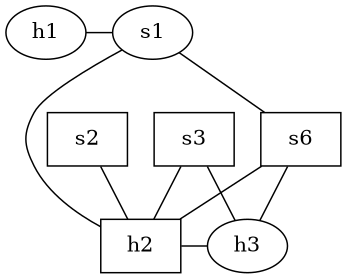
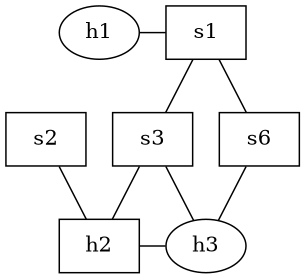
(153, 33) -> (206, 33)
(27, 131) -> (179, 86)
(229, 187) -> none
